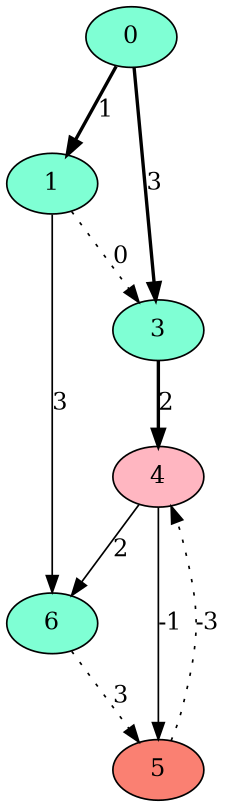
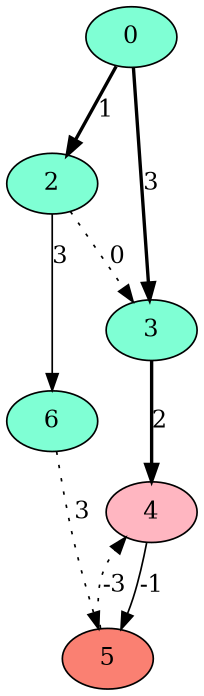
(52, 184) -> (52, 184)
(110, 543) -> none
